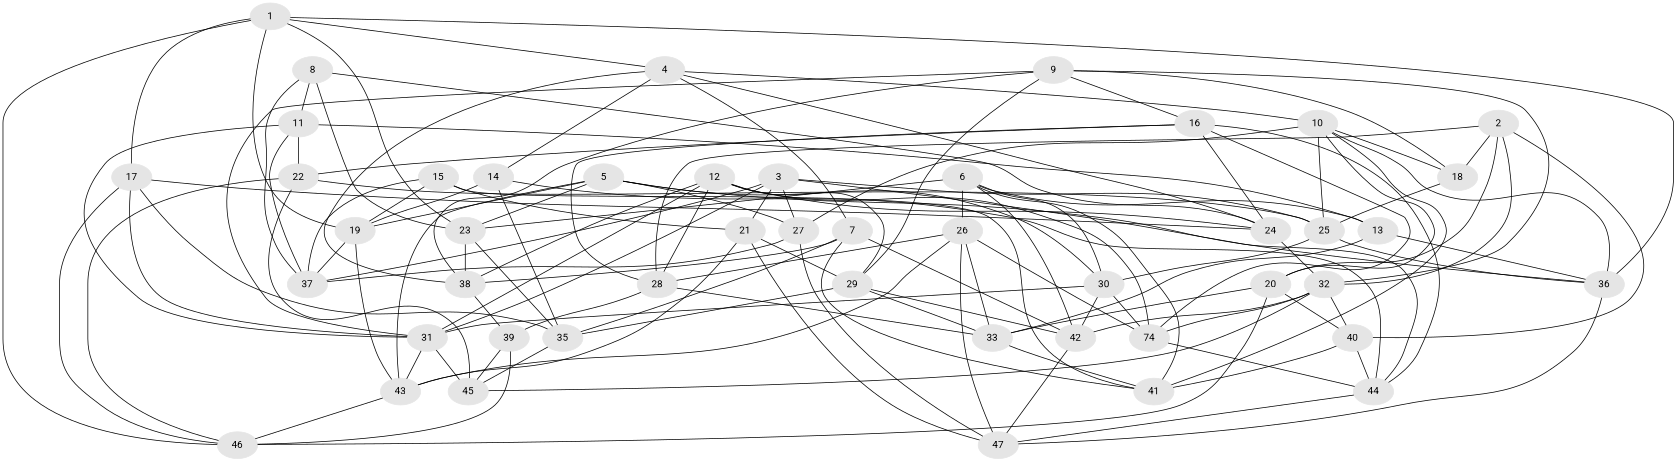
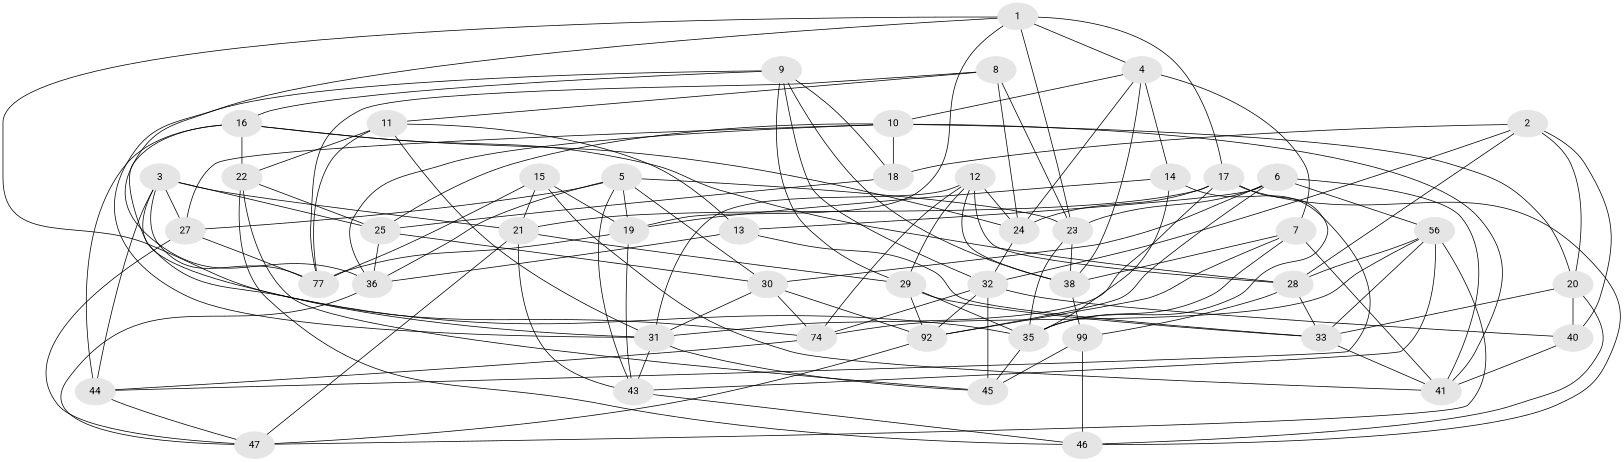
none -> (908, 211)
(3, 223) -> (3, 169)
(963, 231) -> (1435, 231)
(307, 284) -> (319, 284)
(509, 338) -> (1082, 338)
(1076, 338) -> (927, 338)
(1363, 365) -> none
